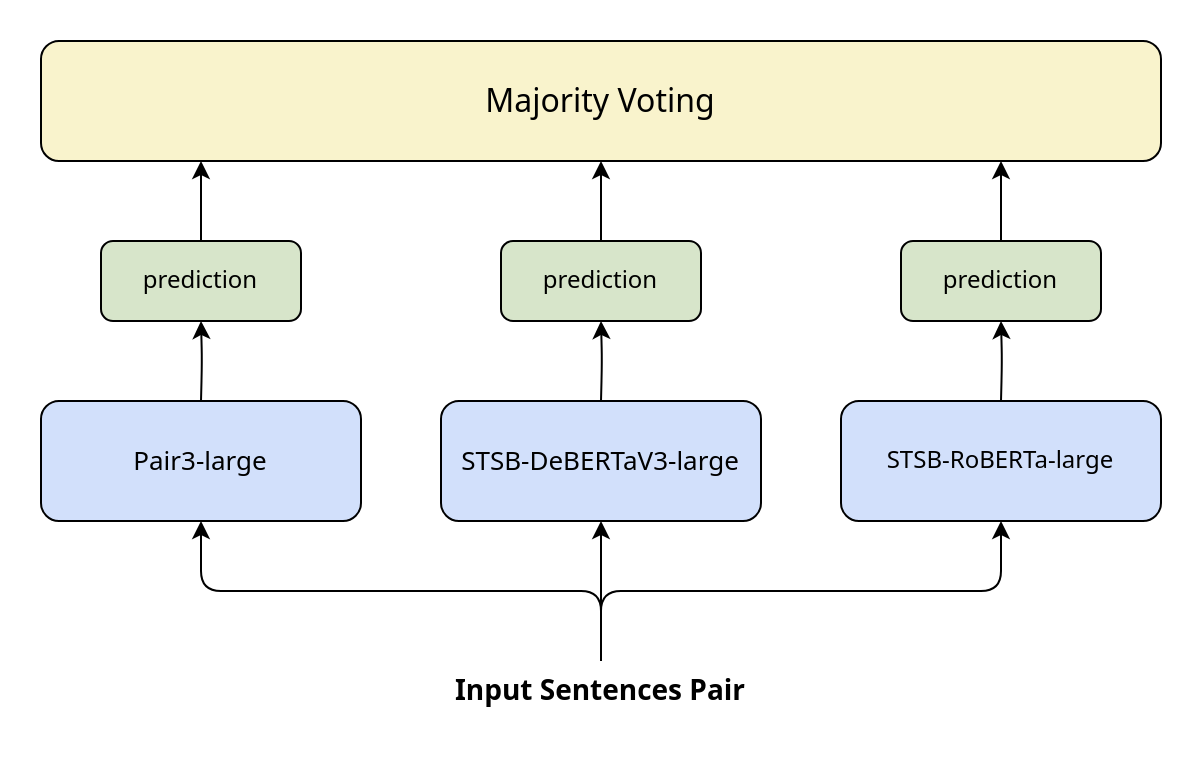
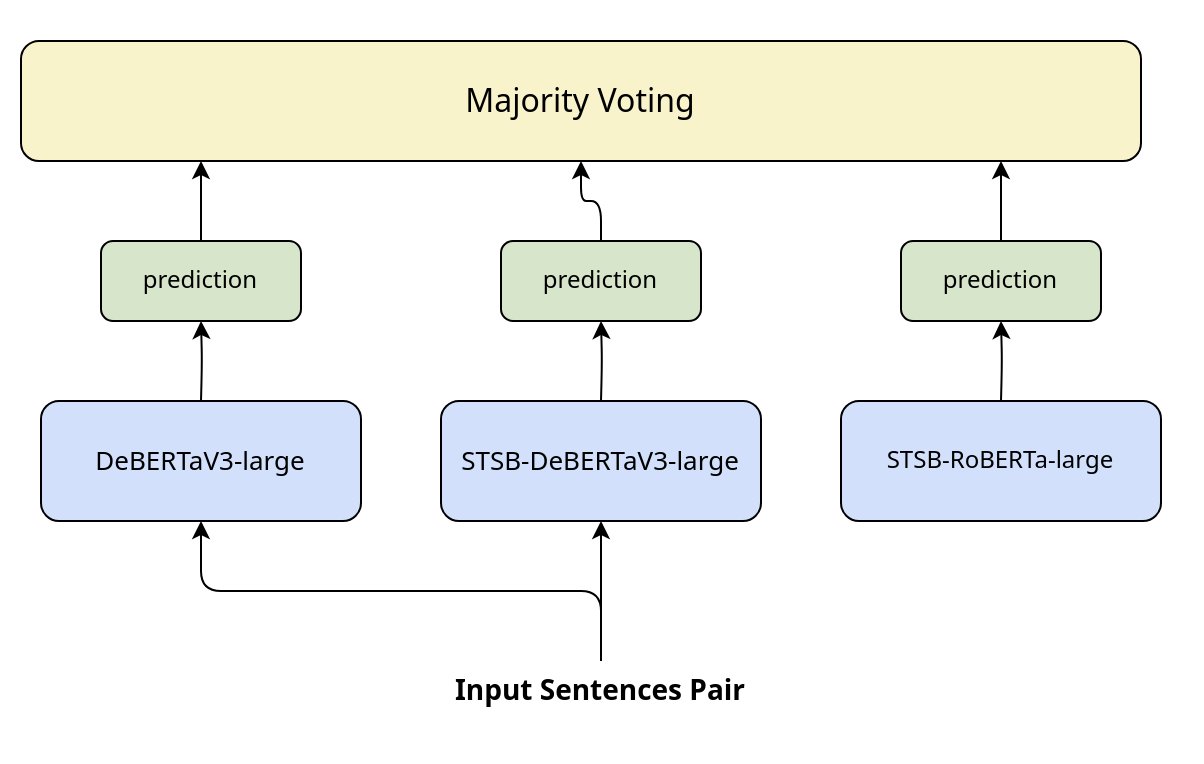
(601, 101) -> (581, 101)
(201, 461) -> (201, 461)
(824, 591) -> none
